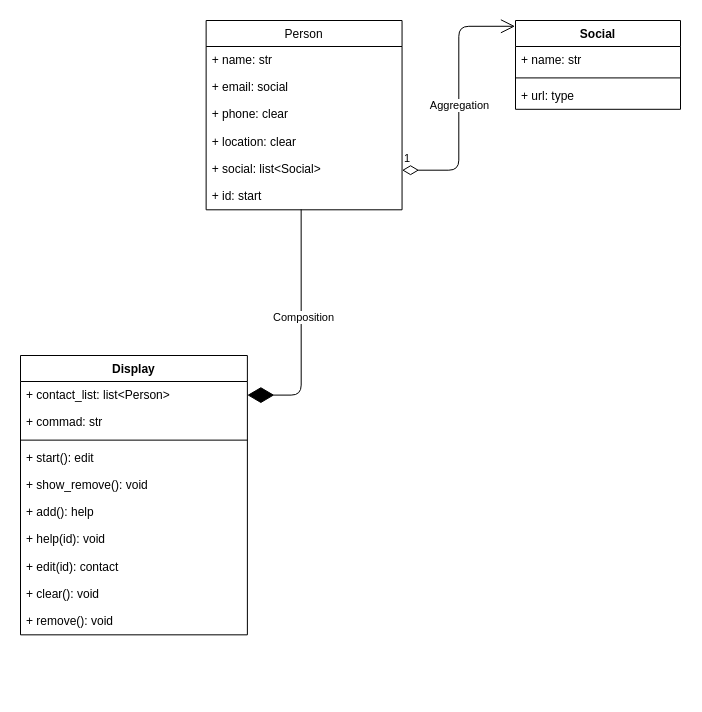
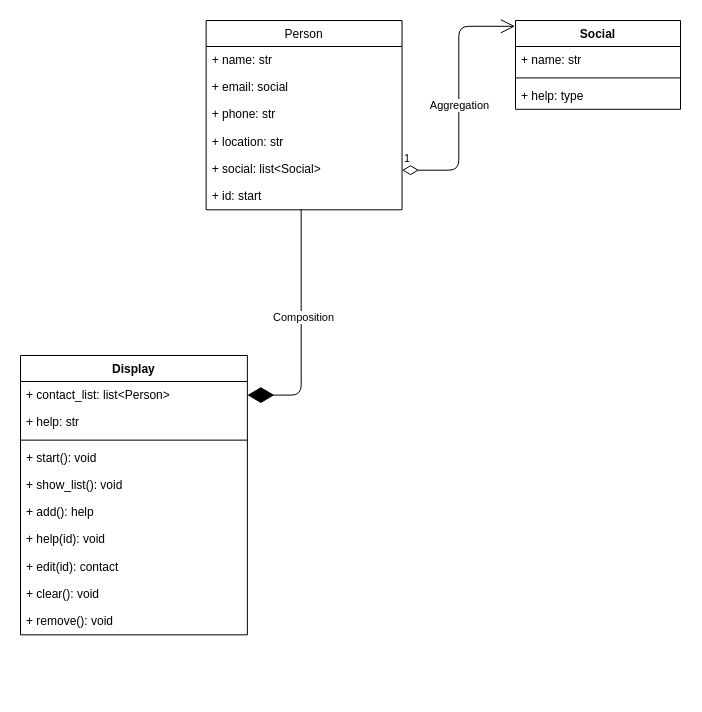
(552, 96) -> (555, 96)
(252, 114) -> (247, 114)
(259, 142) -> (254, 142)
(65, 422) -> (57, 422)
(70, 458) -> (70, 458)
(90, 485) -> (80, 485)
